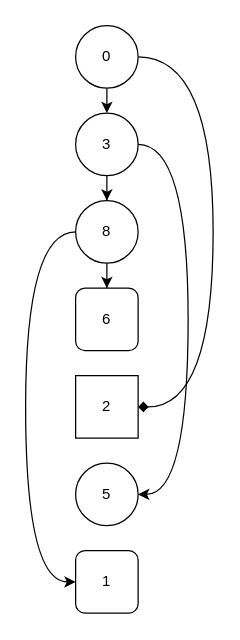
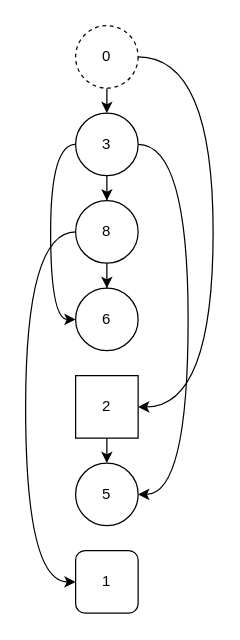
(107, 57) -> (107, 57)
none -> (53, 190)
(107, 319) -> (107, 319)
(149, 407) -> (148, 407)
none -> (107, 446)
